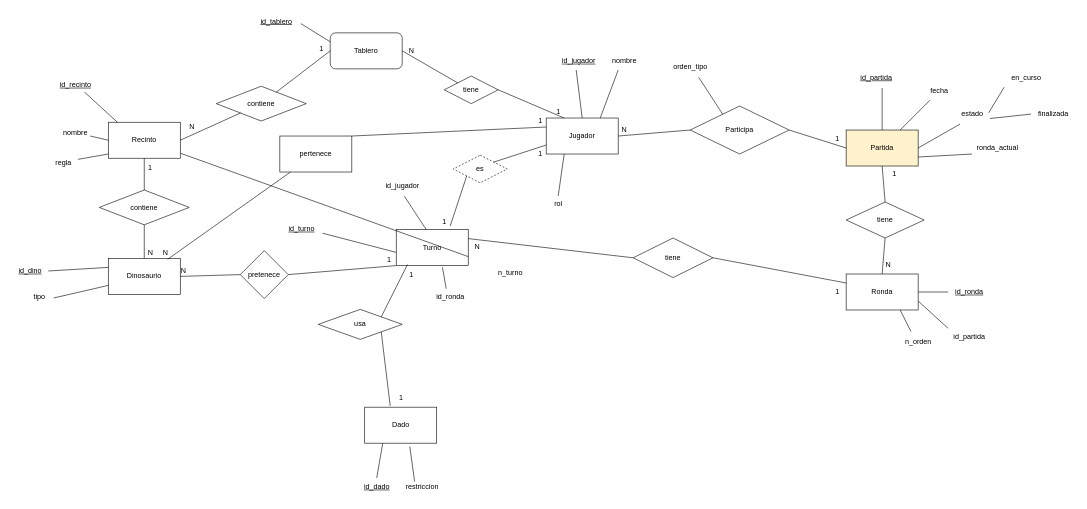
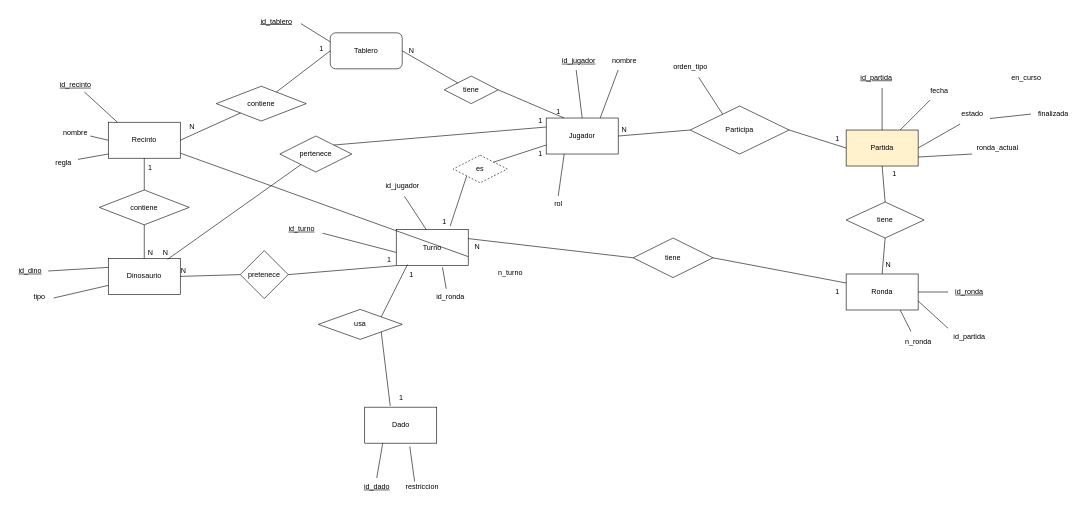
(996, 100) -> none
(316, 154) -> (316, 154)
(919, 342) -> (919, 342)
